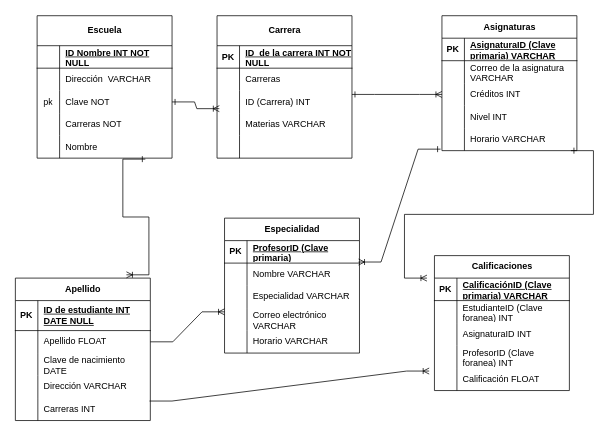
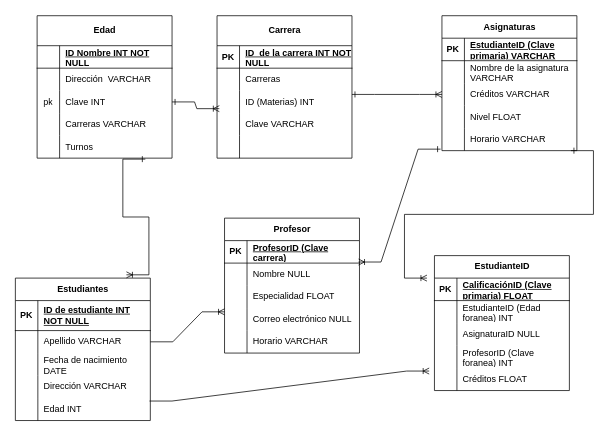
(105, 30) -> (105, 30)
(524, 49) -> (524, 49)
(524, 72) -> (524, 72)
(499, 94) -> (509, 94)
(86, 102) -> (86, 102)
(284, 102) -> (285, 102)
(490, 117) -> (495, 117)
(95, 124) -> (105, 124)
(284, 124) -> (276, 124)
(81, 147) -> (81, 147)
(293, 229) -> (293, 229)
(306, 252) -> (306, 252)
(503, 267) -> (503, 267)
(287, 274) -> (280, 274)
(83, 289) -> (83, 289)
(516, 289) -> (516, 289)
(299, 297) -> (294, 297)
(516, 312) -> (516, 312)
(97, 315) -> (97, 315)
(306, 319) -> (306, 319)
(501, 334) -> (504, 334)
(74, 342) -> (80, 342)
(97, 364) -> (97, 364)
(503, 379) -> (496, 379)
(73, 409) -> (63, 409)
